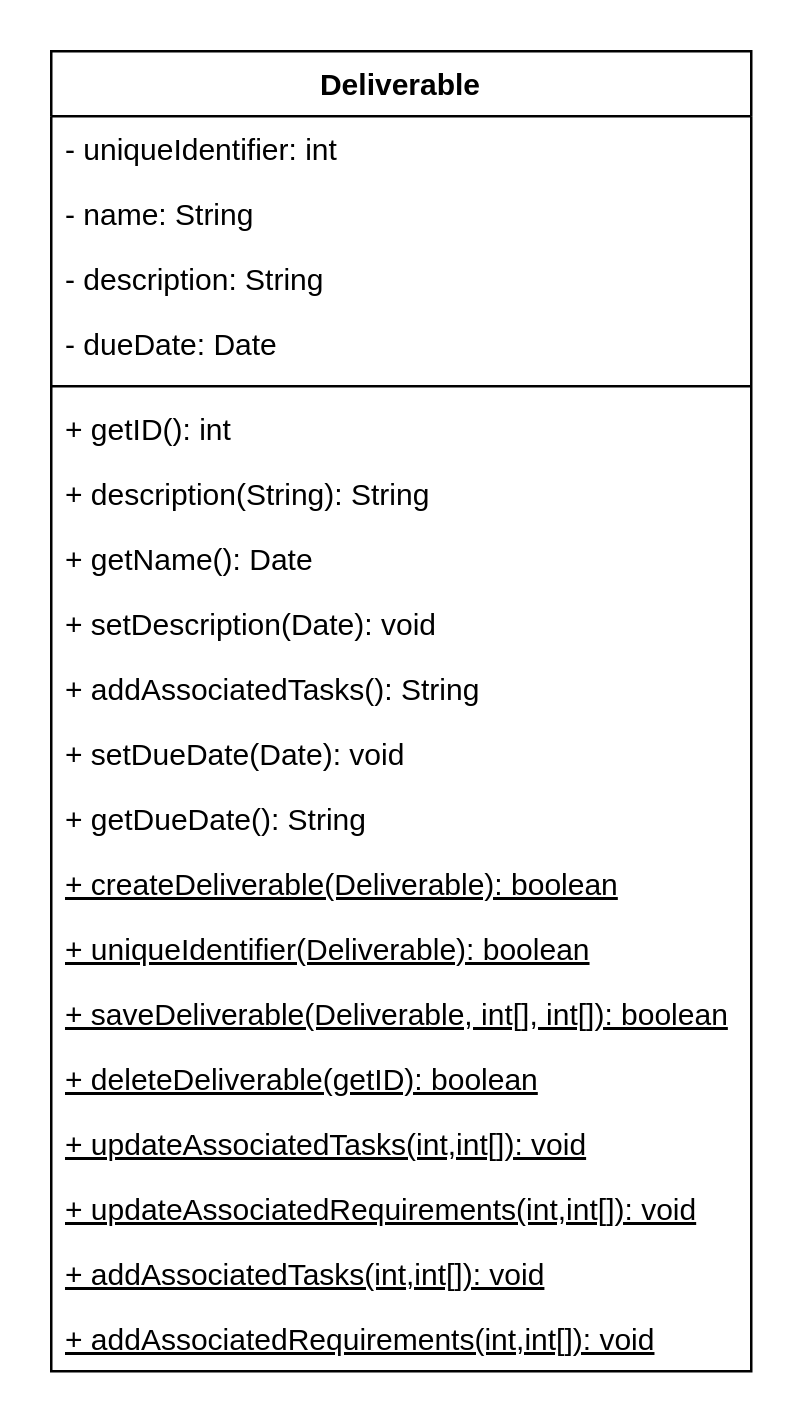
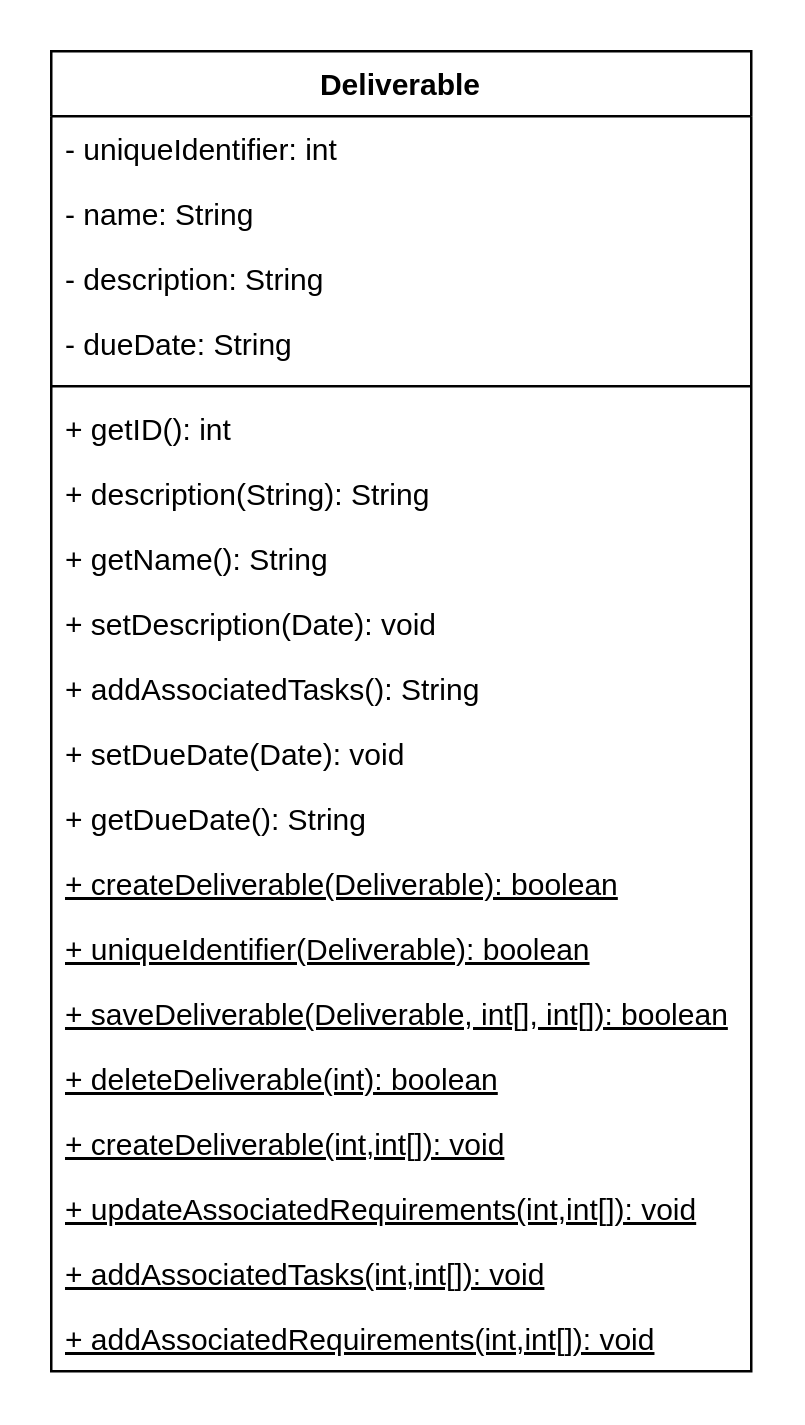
(183, 345) -> (196, 345)
(196, 560) -> (209, 560)
(328, 1080) -> (307, 1080)
(370, 1145) -> (328, 1145)
